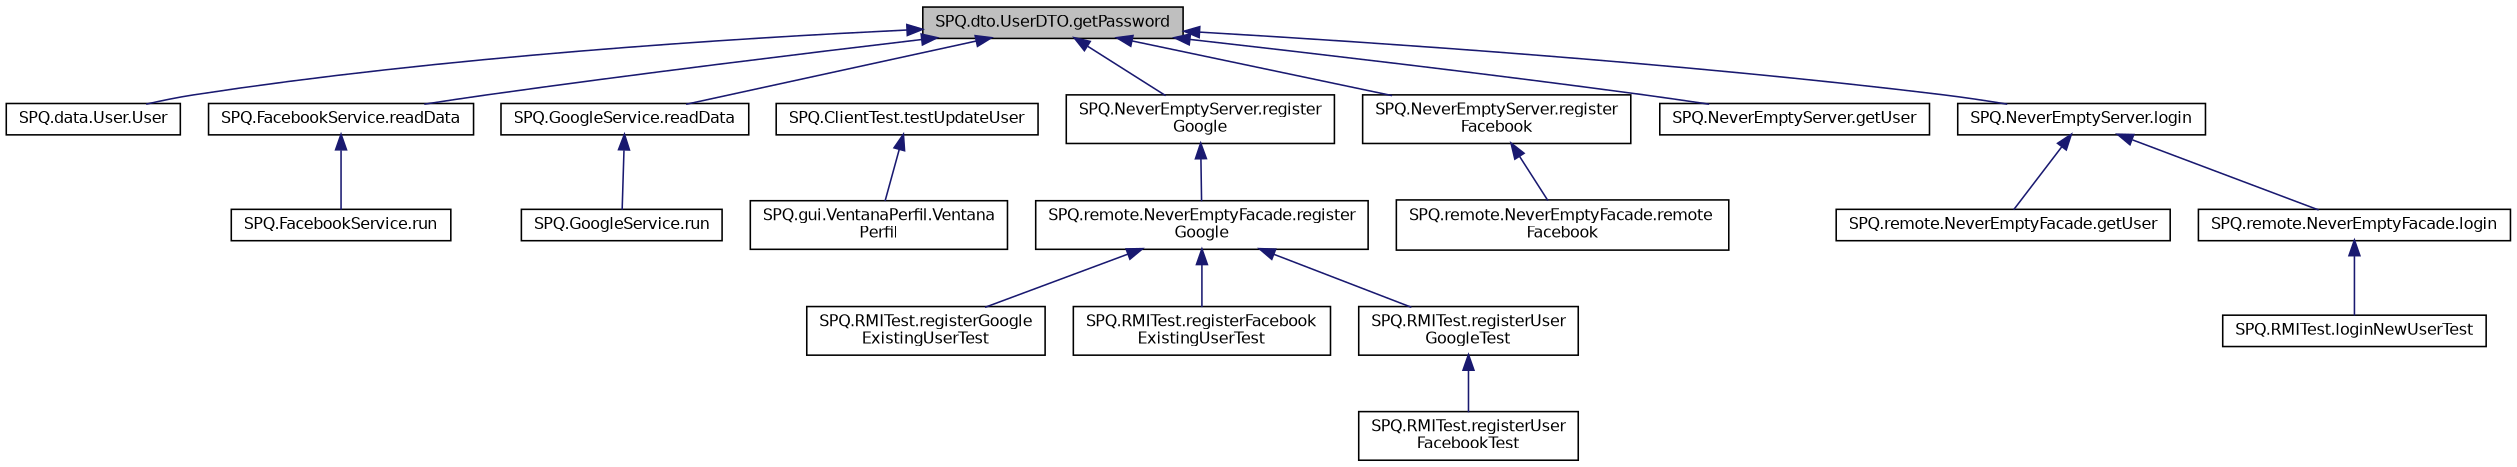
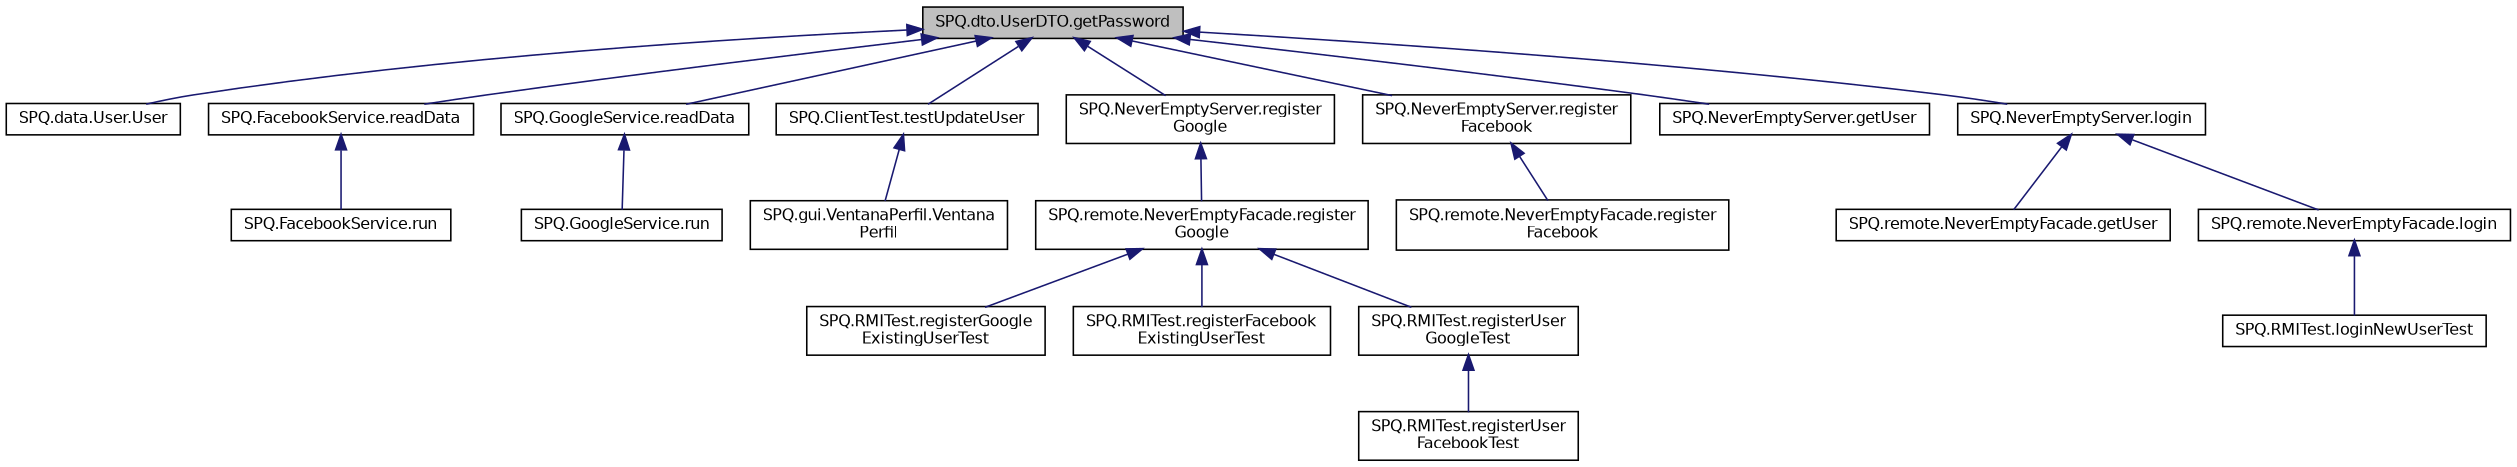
none -> (973, 75)
(1563, 225) -> (1563, 225)
